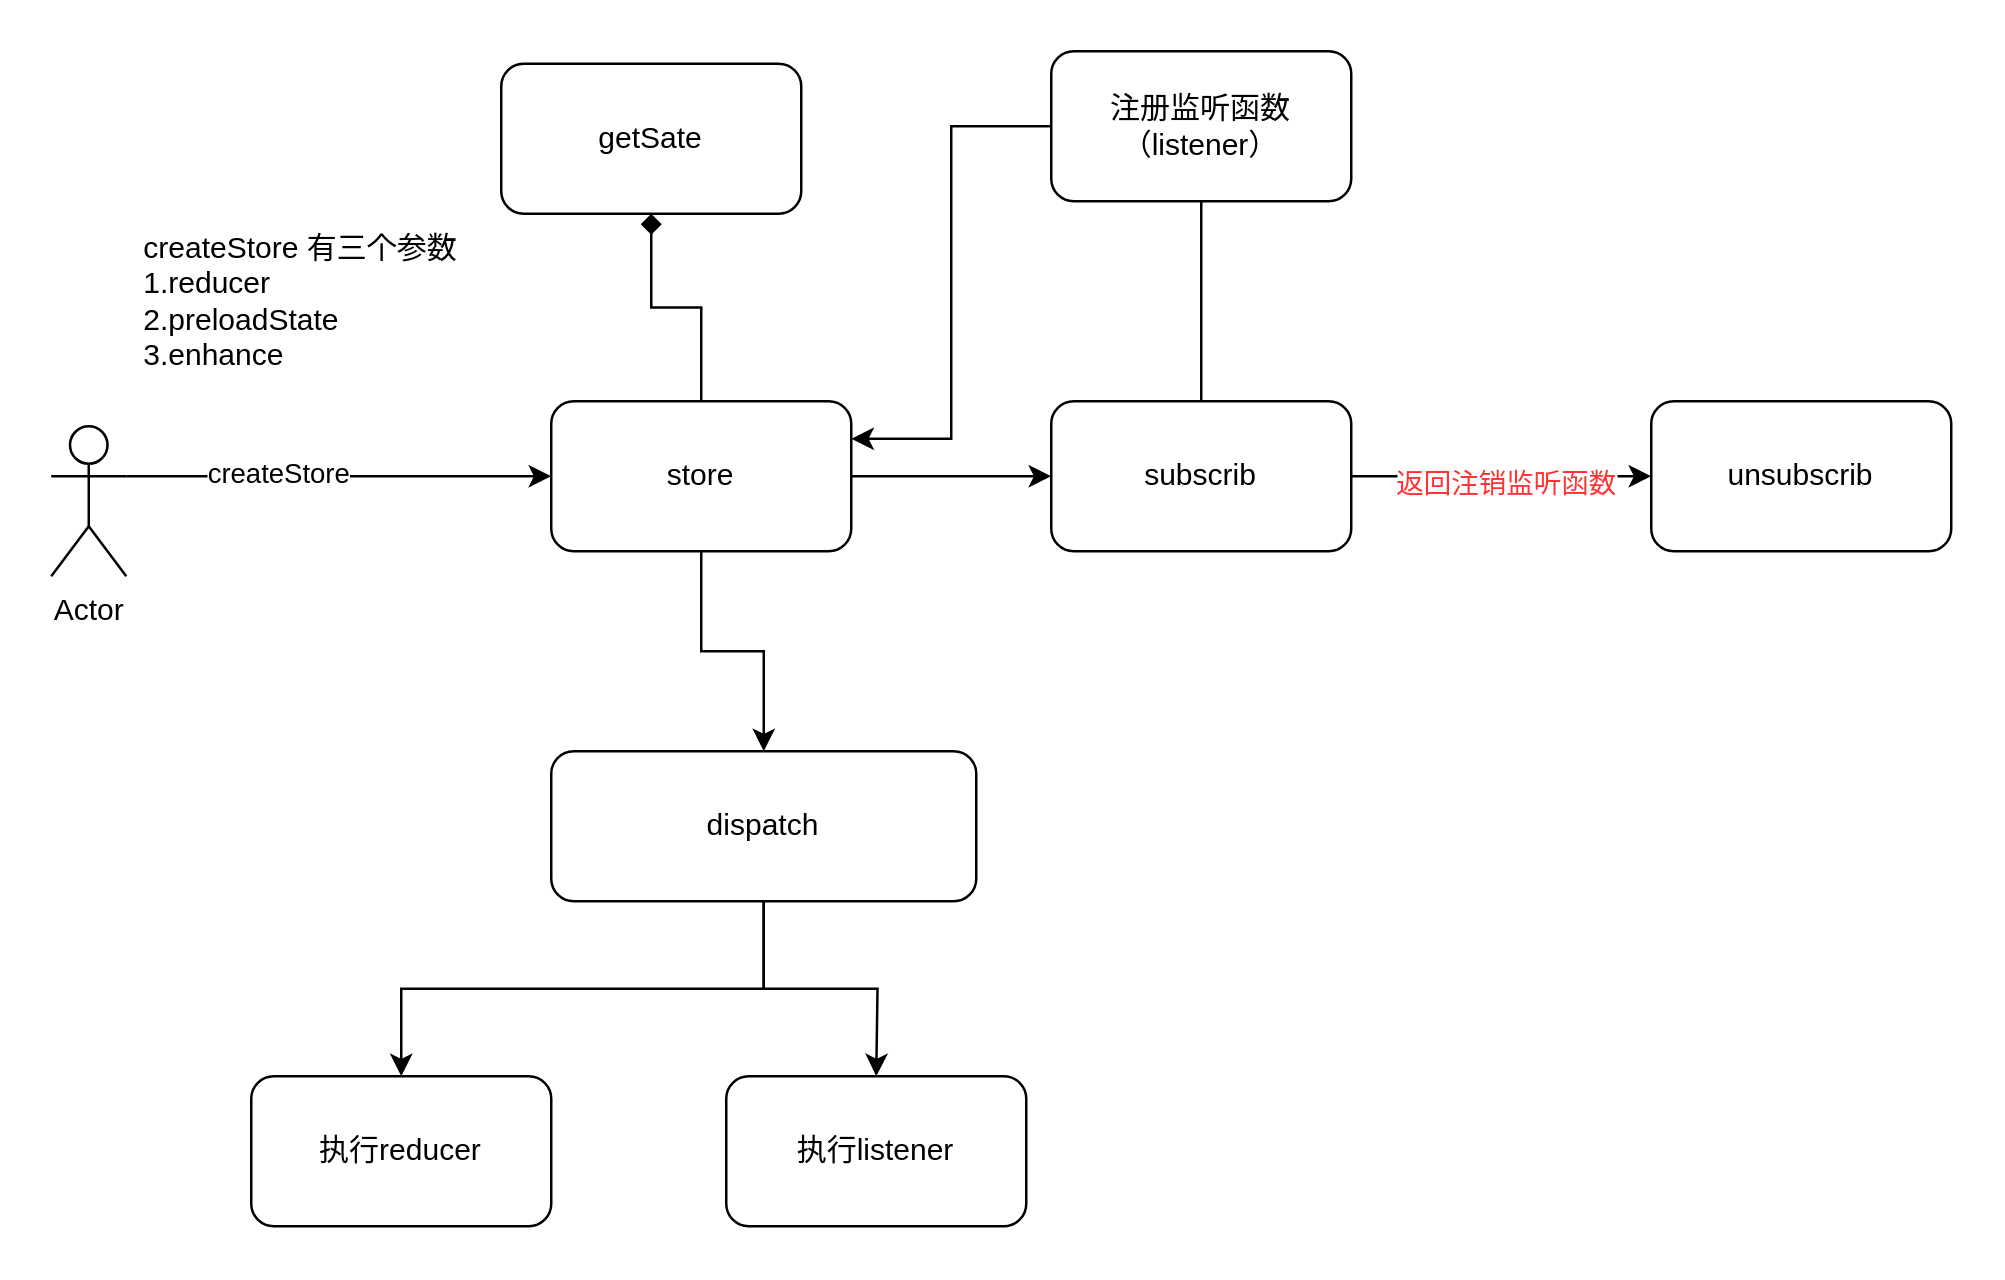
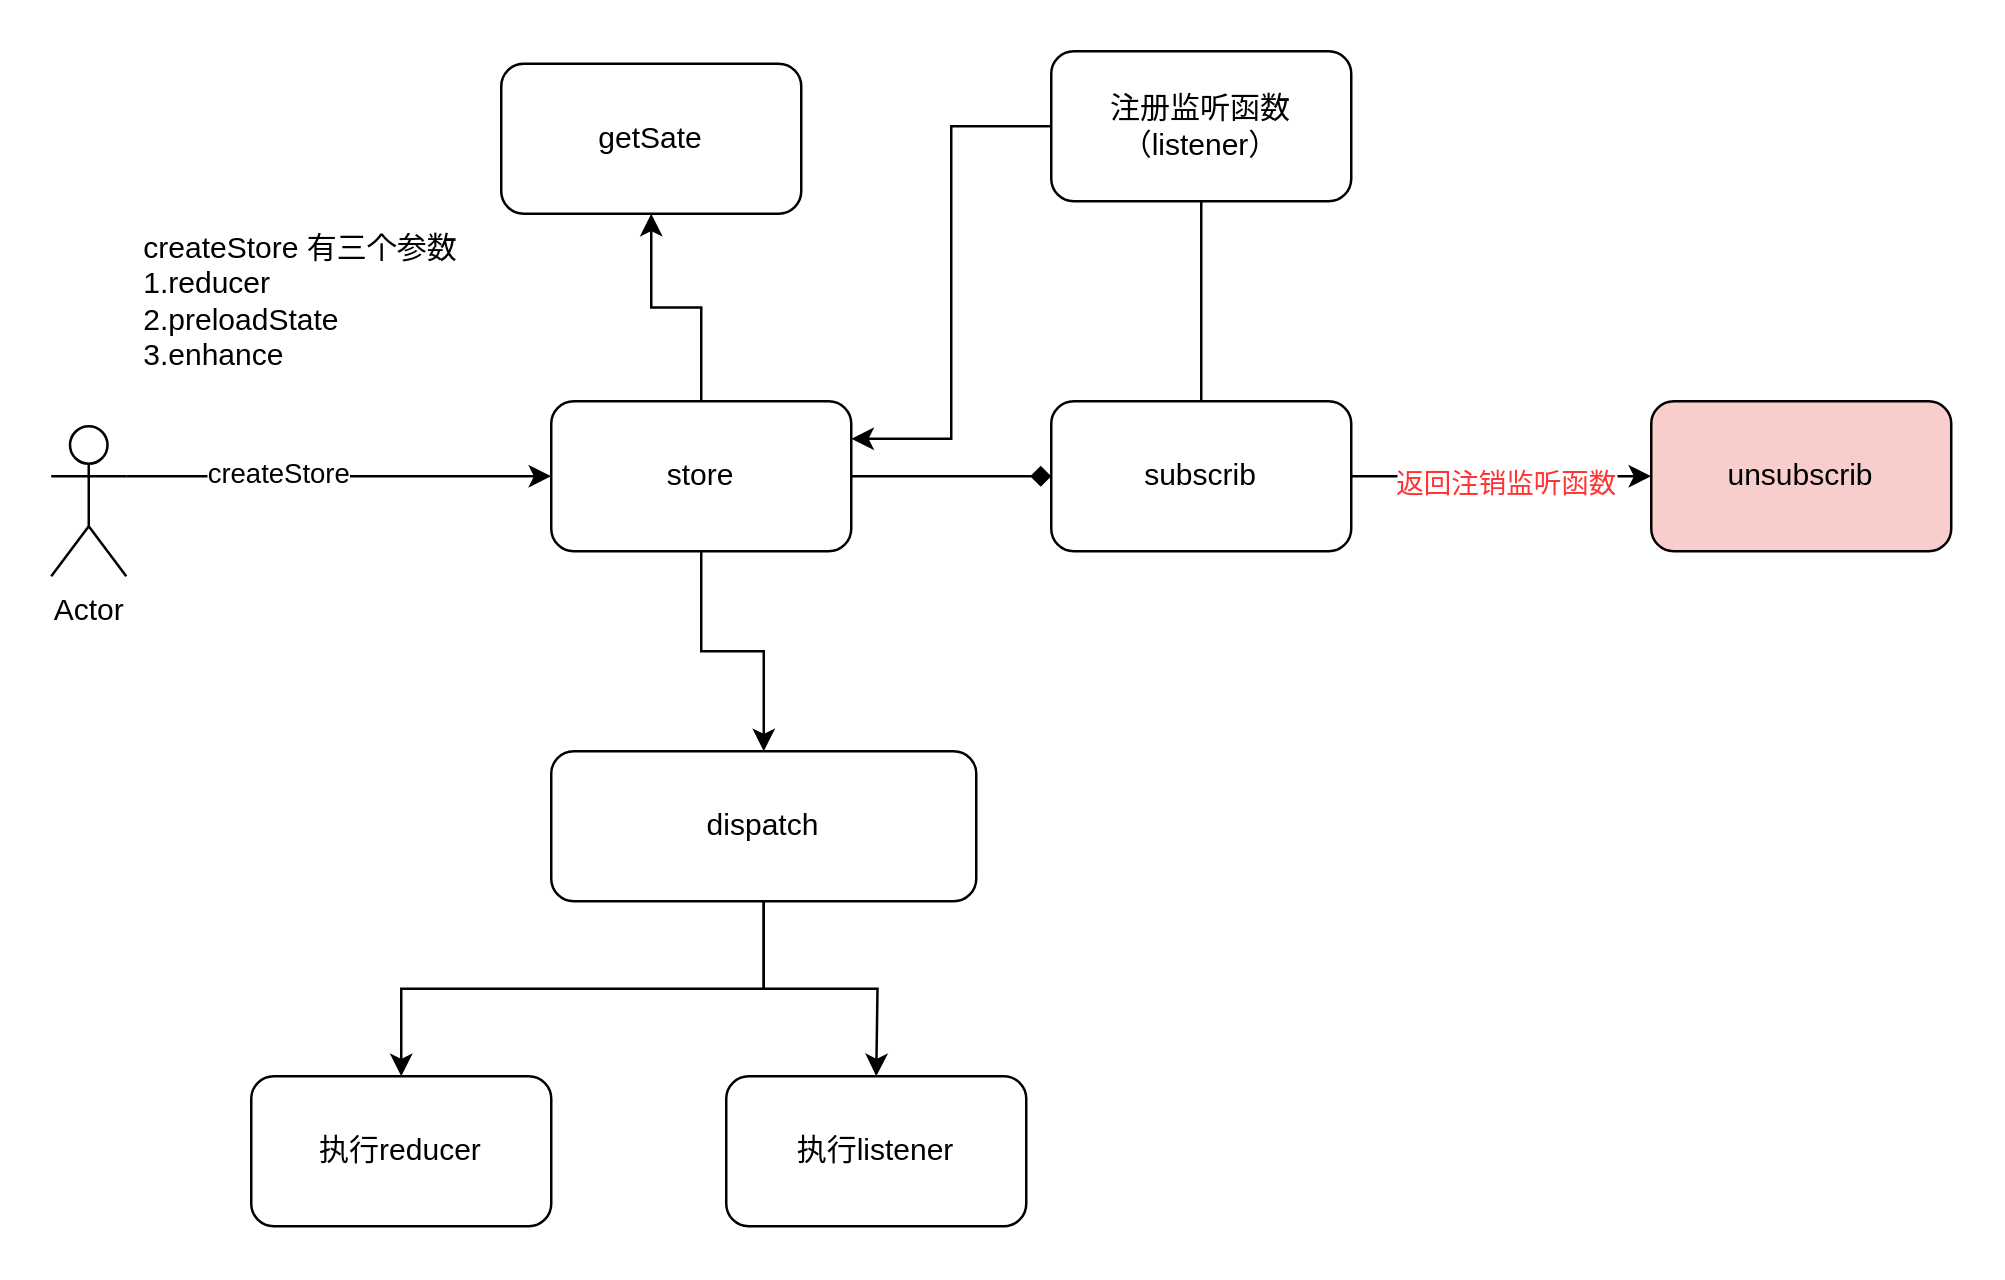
(651, 234) -> (651, 232)
(1032, 476) -> (1031, 476)
(1801, 476) -> (1801, 476)
